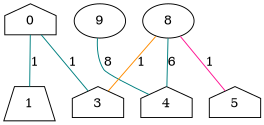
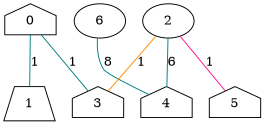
(100, 21) -> (100, 21)
(168, 21) -> (168, 21)
